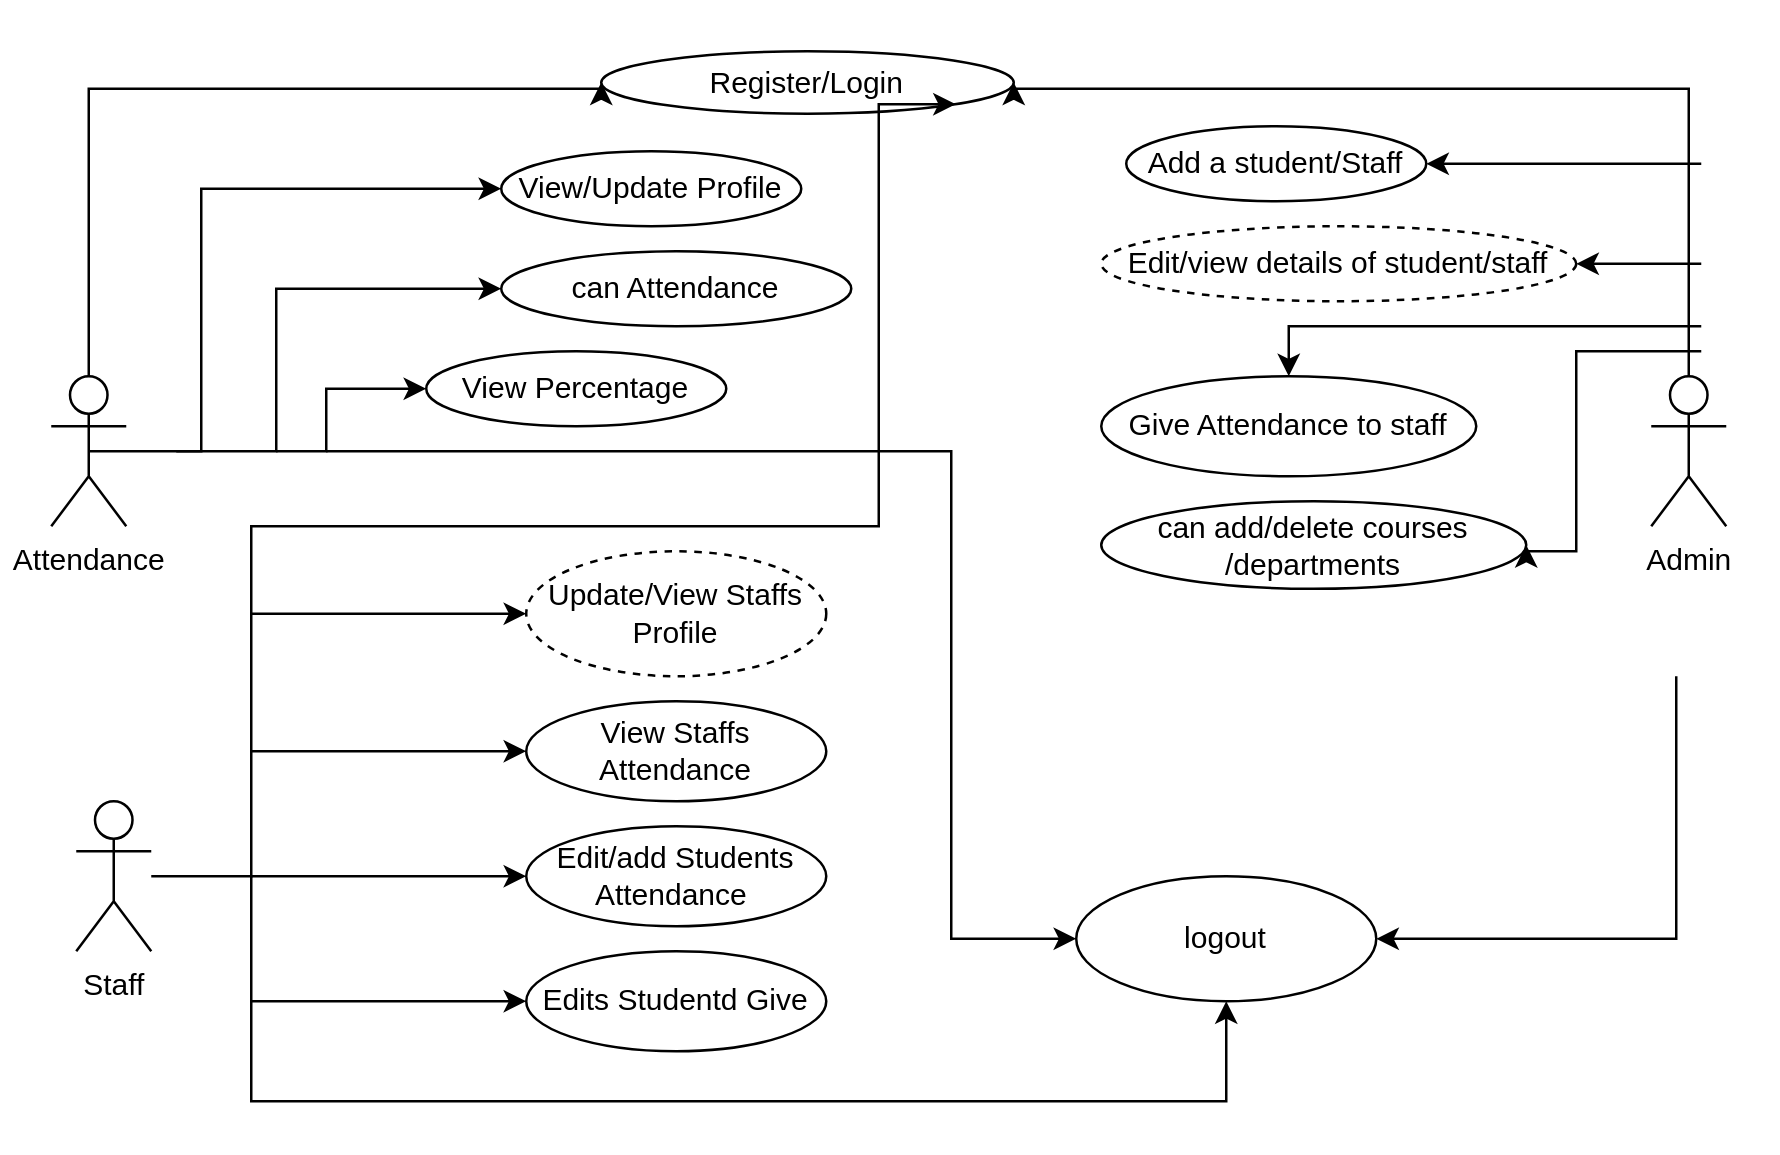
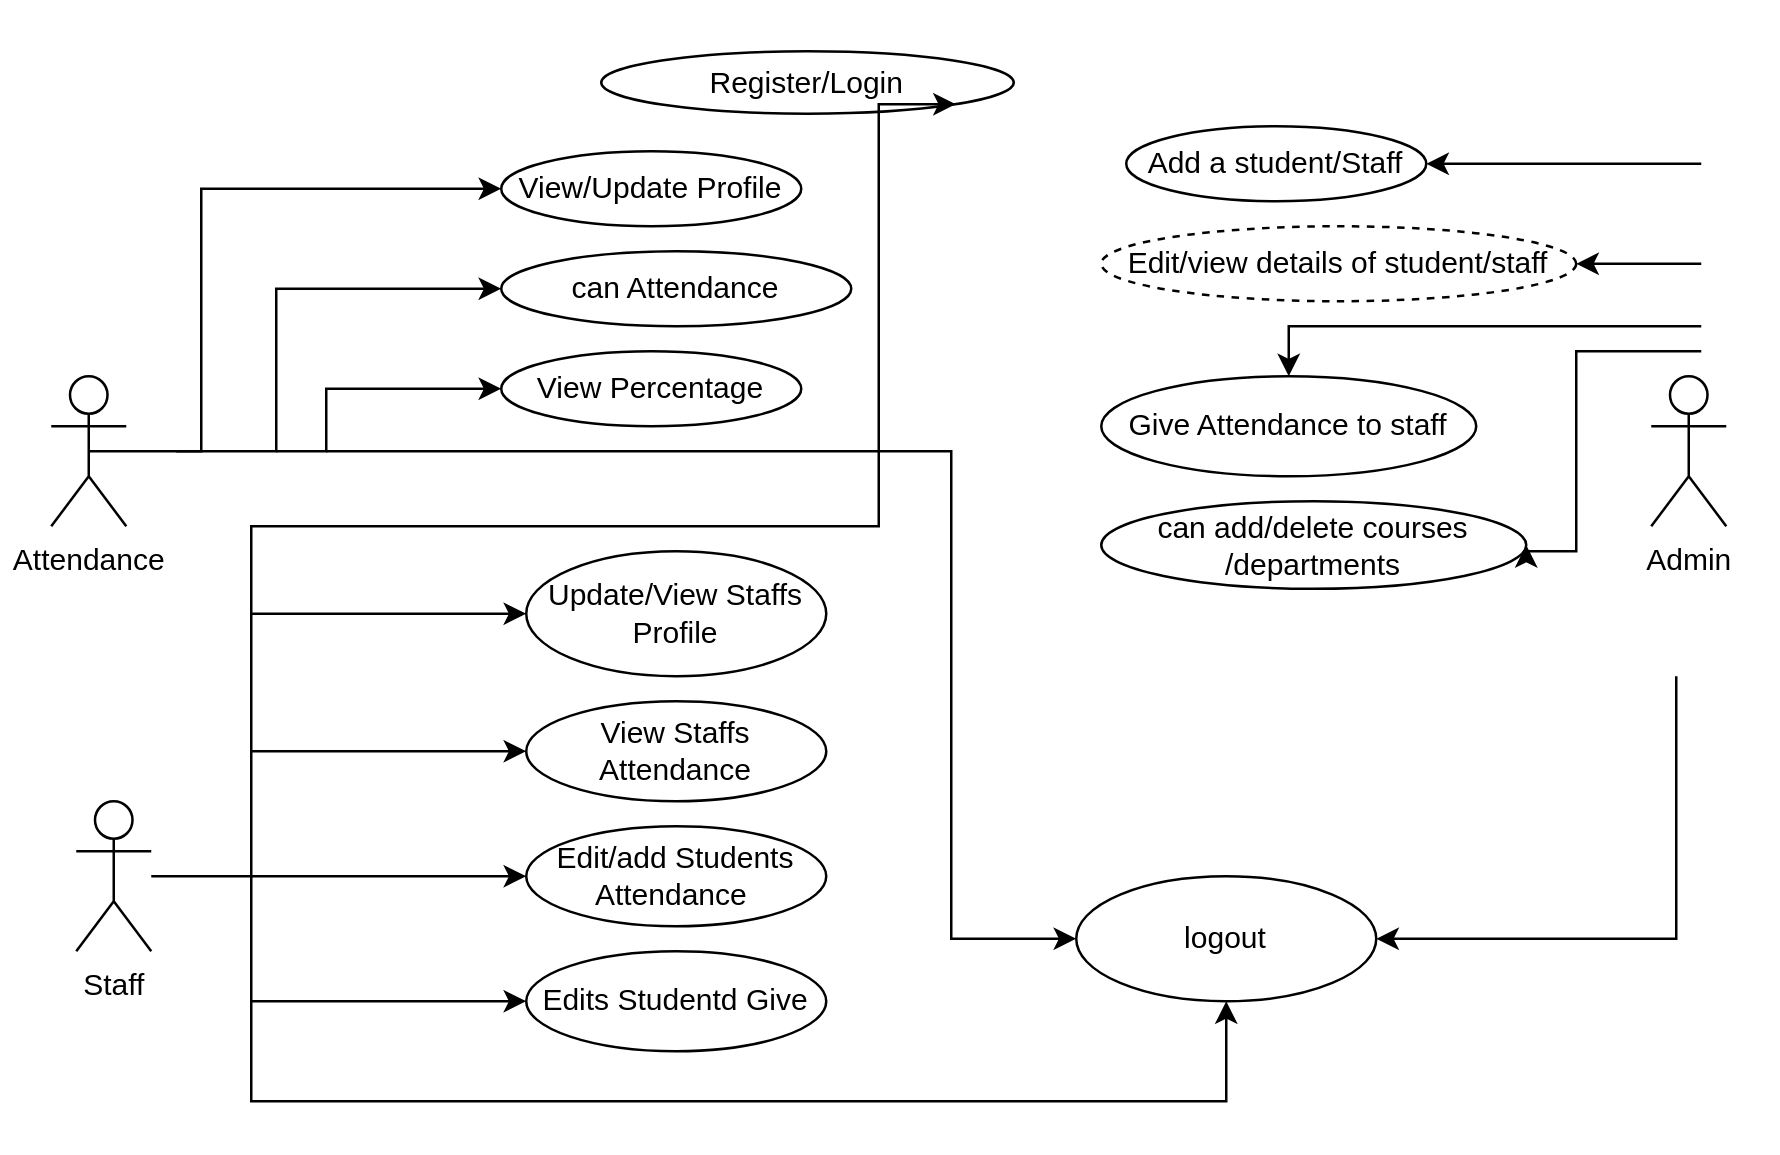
(206, 89) -> none
(1382, 89) -> none
(576, 389) -> (651, 389)
(676, 614) -> (676, 614)
